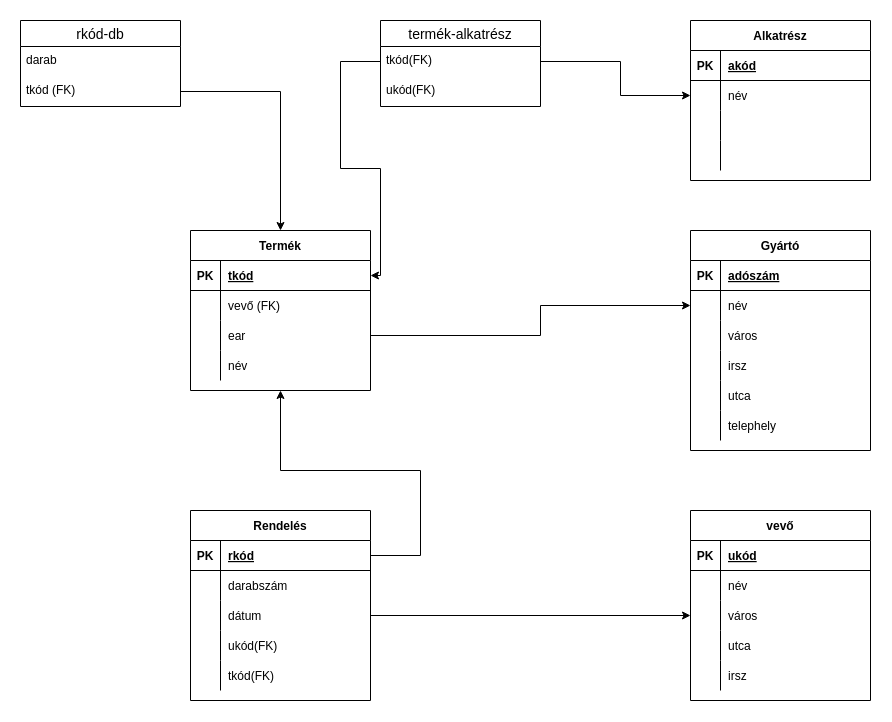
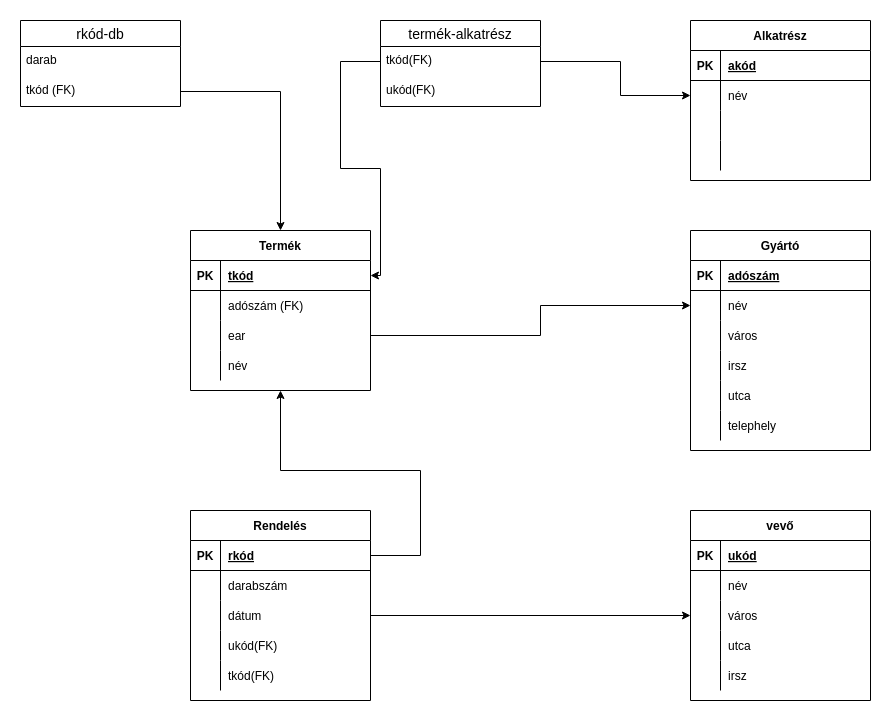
(257, 306) -> (267, 306)
